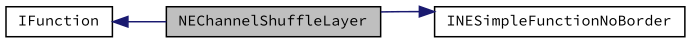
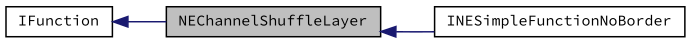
(400, 12) -> (415, 32)
